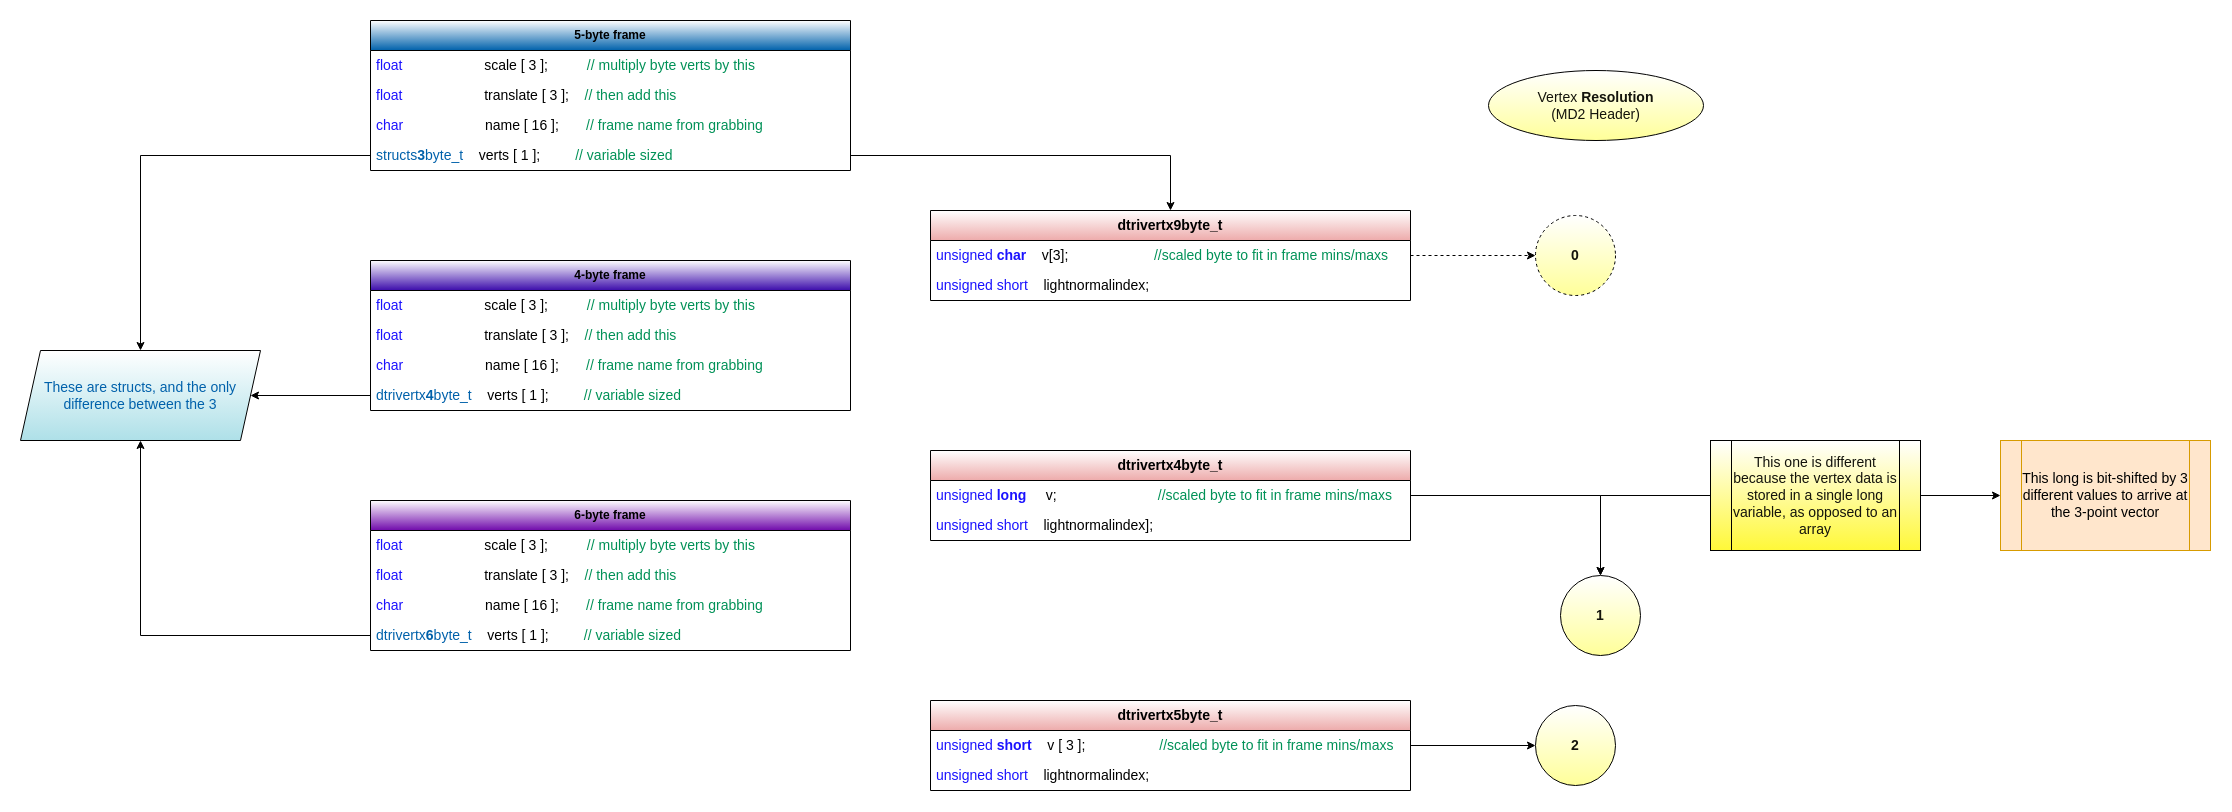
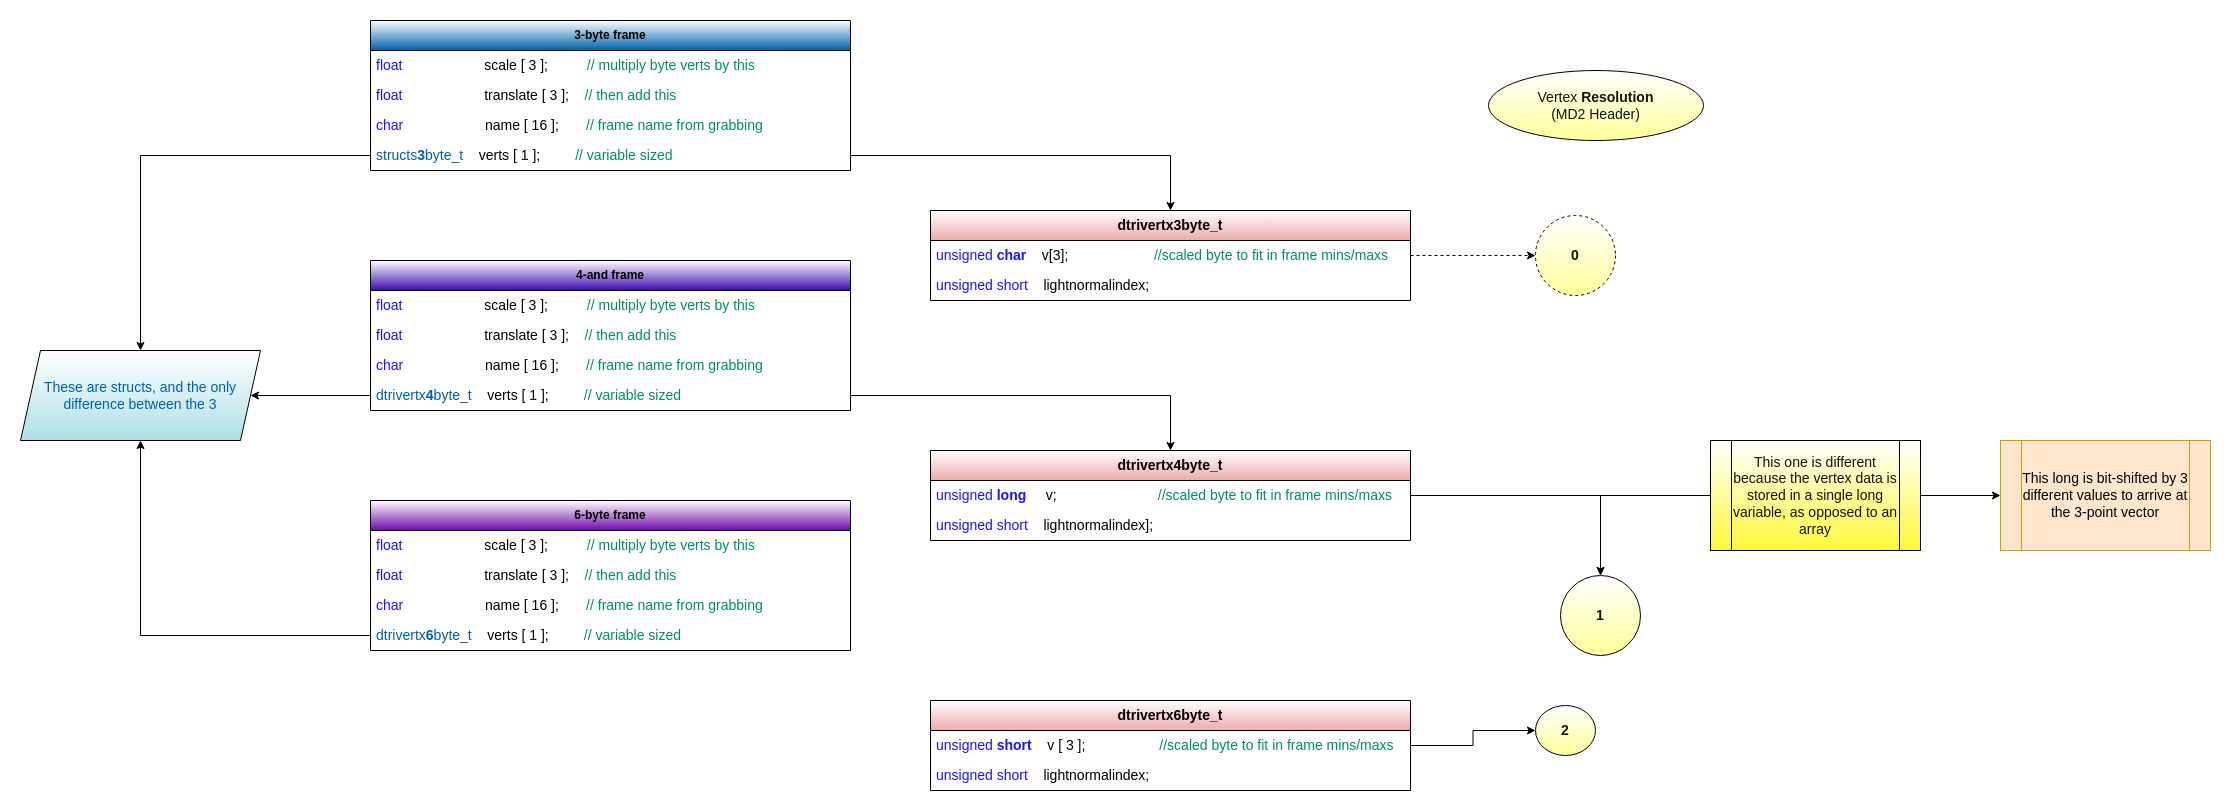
(611, 36) -> (611, 36)
(1171, 226) -> (1171, 226)
(611, 276) -> (611, 276)
none -> (1035, 396)
(1171, 716) -> (1171, 716)
(1576, 746) -> (1566, 731)
